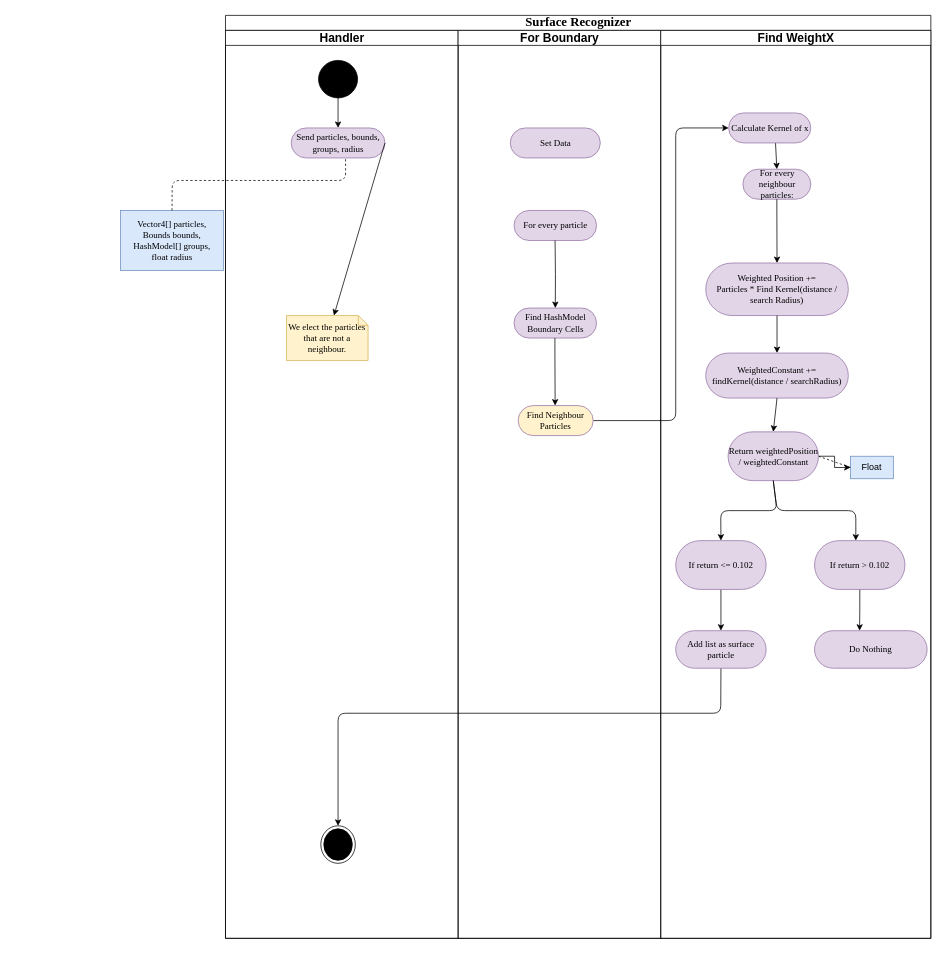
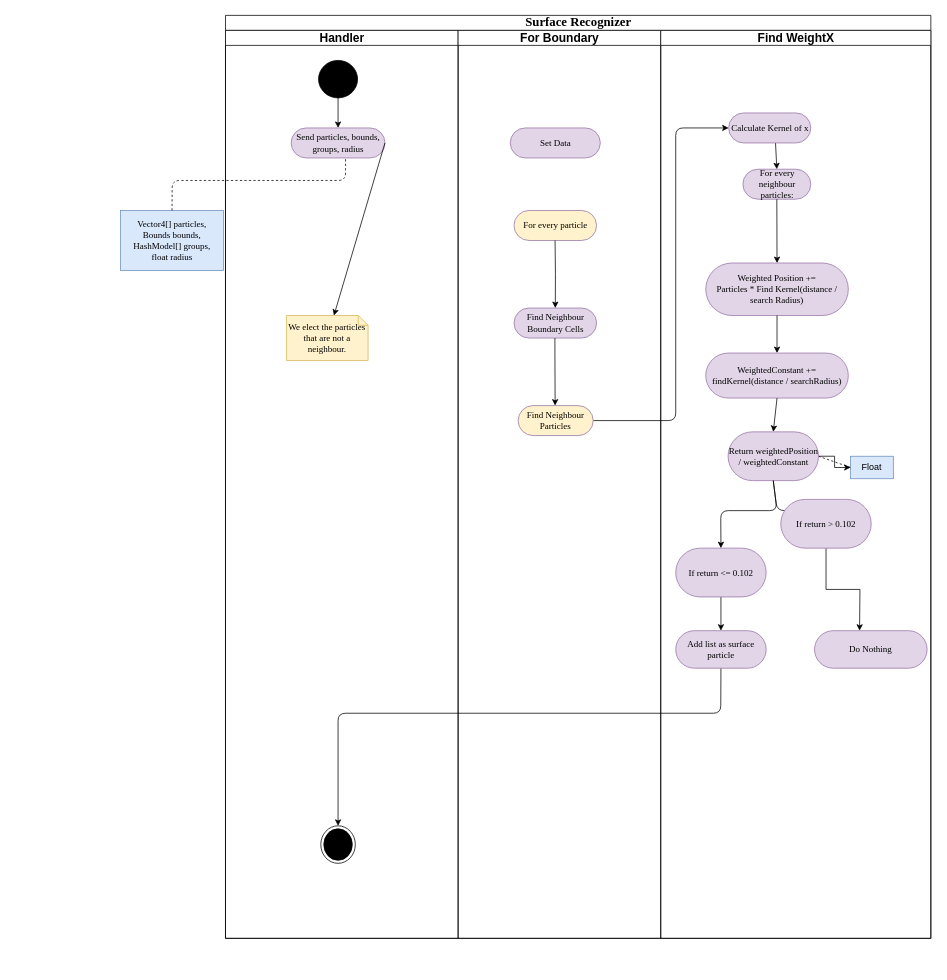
(555, 225) -> (555, 225)
(555, 323) -> (555, 323)
(721, 565) -> (721, 572)
(859, 565) -> (826, 524)
